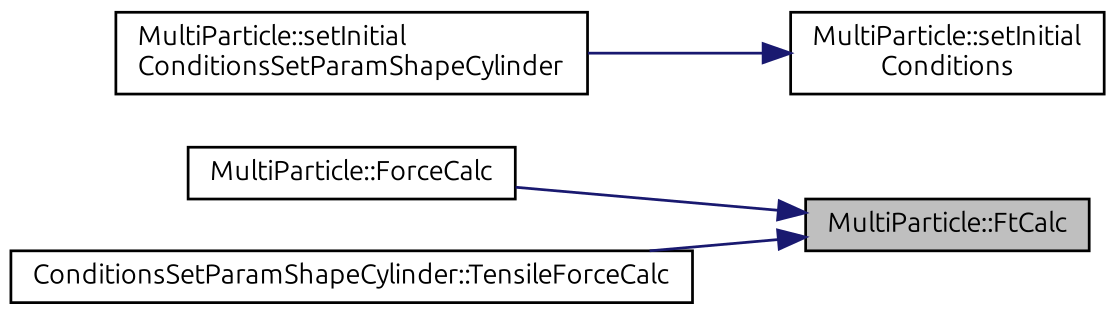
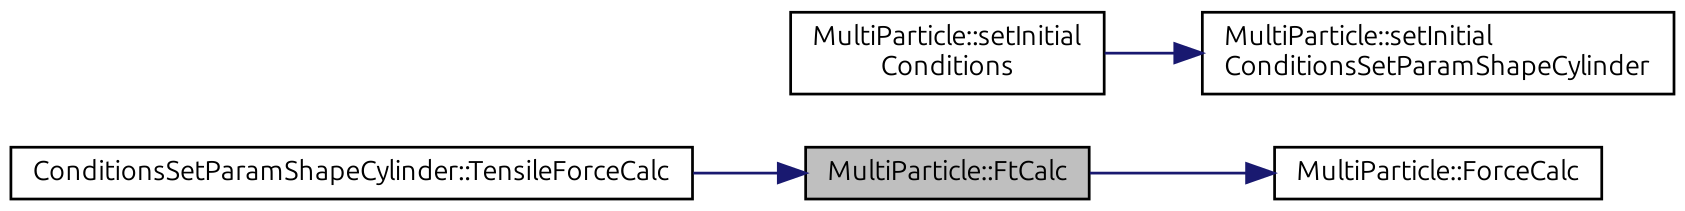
(675, 53) -> (1139, 53)
(647, 199) -> (1168, 173)
